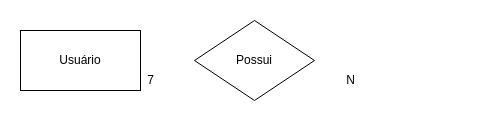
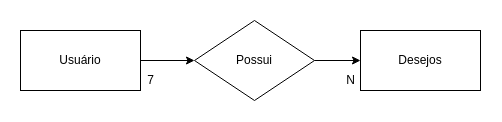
none -> (164, 61)
none -> (334, 61)
none -> (421, 61)
